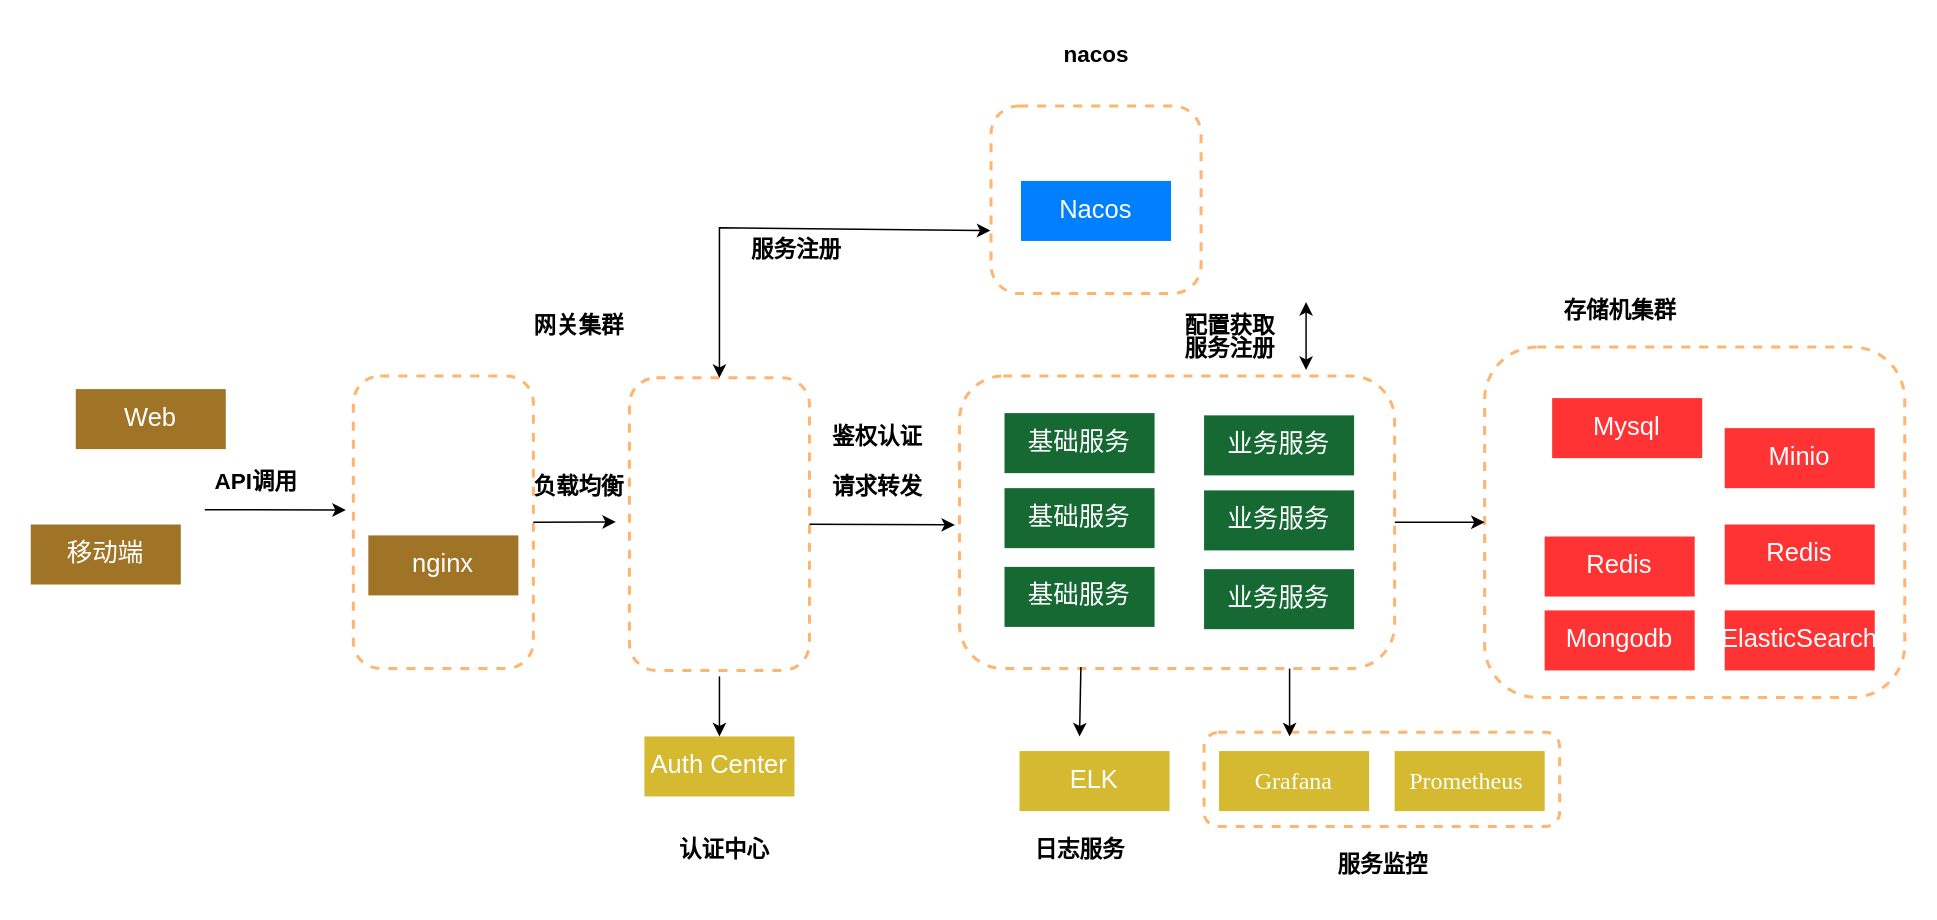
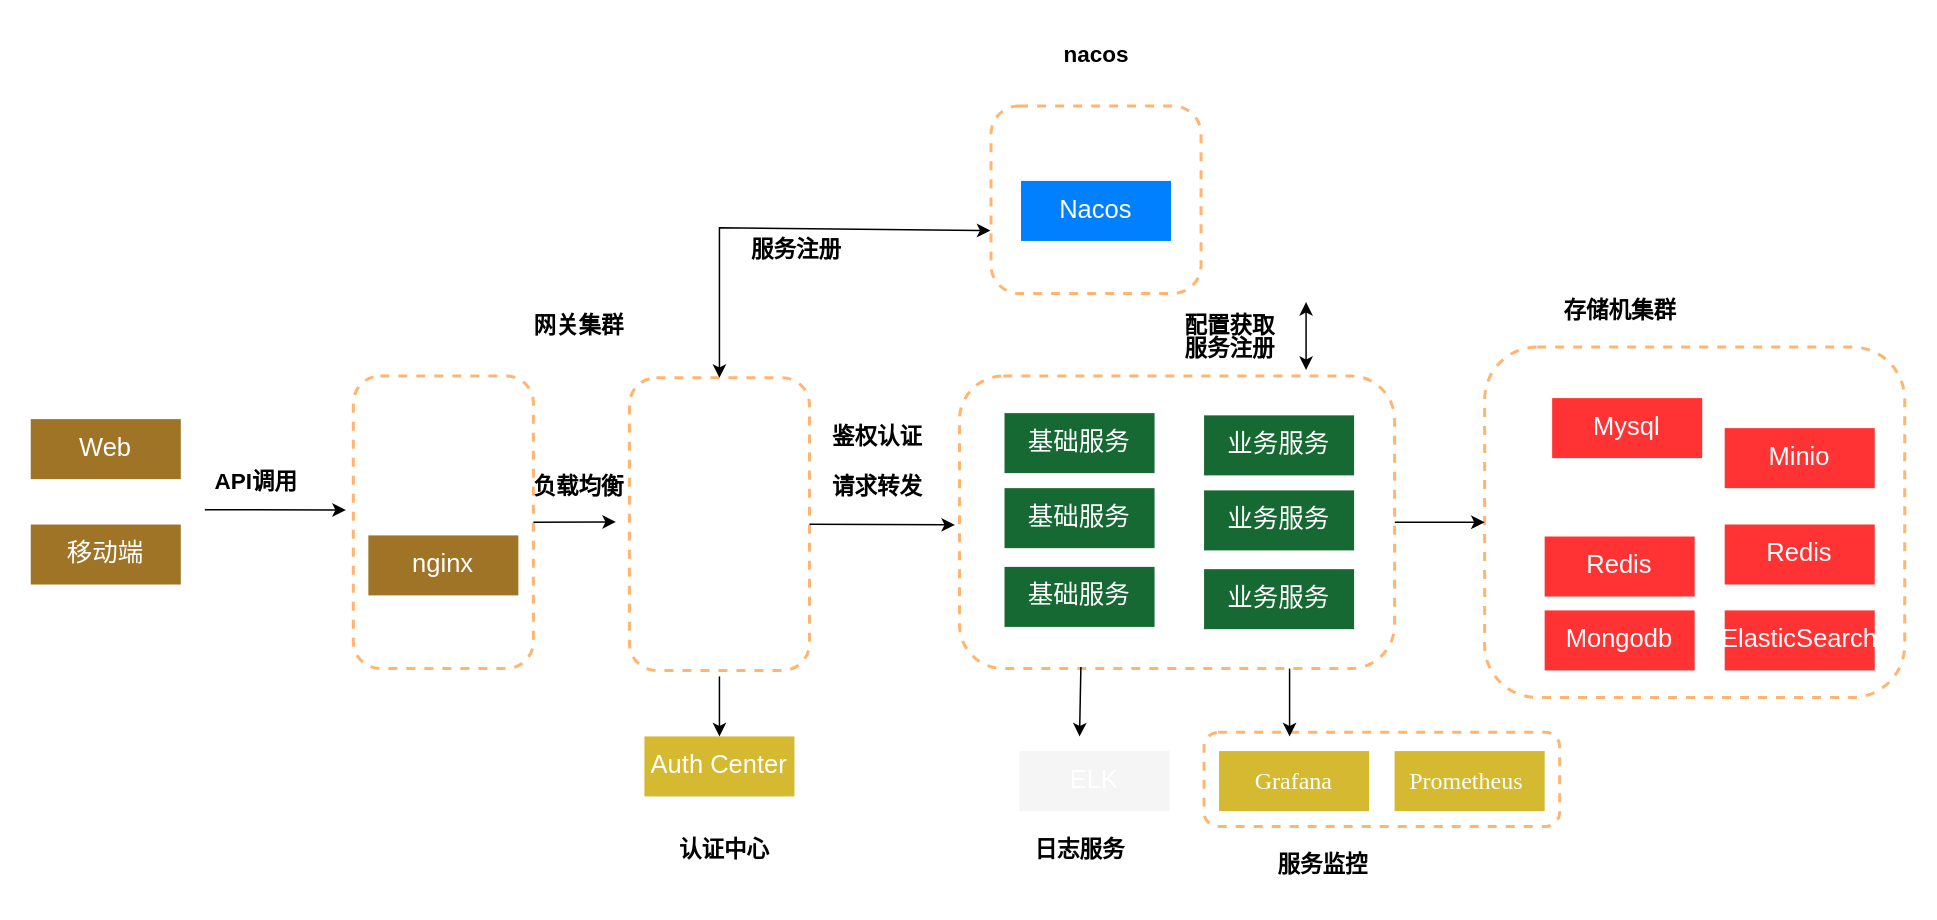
(151, 419) -> (106, 449)
(1094, 781) -> (1094, 781)
(1382, 864) -> (1322, 864)
